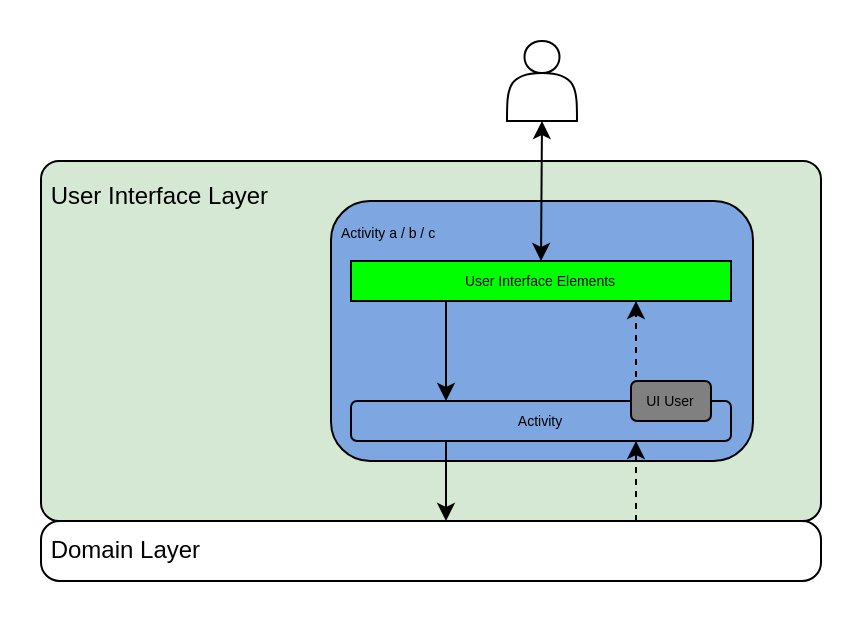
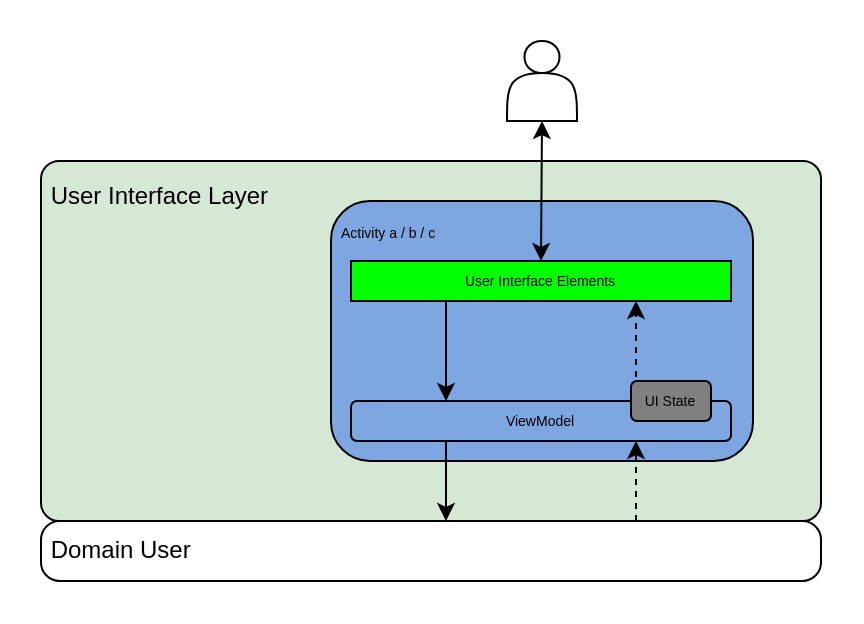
(671, 401) -> (671, 401)
(541, 421) -> (541, 421)
(119, 551) -> (113, 551)
